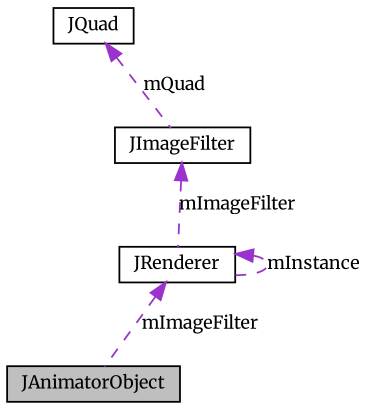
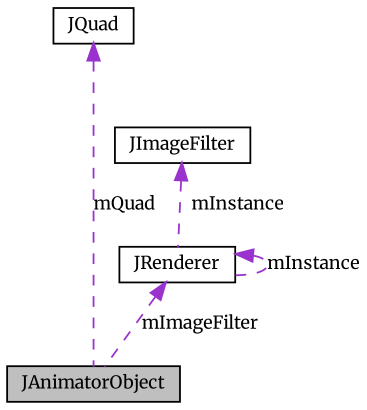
(144, 93) -> (94, 214)
(238, 205) -> (238, 205)
